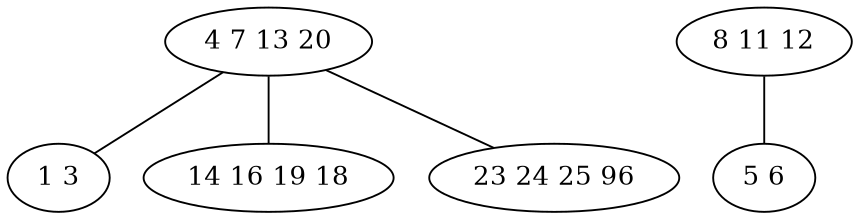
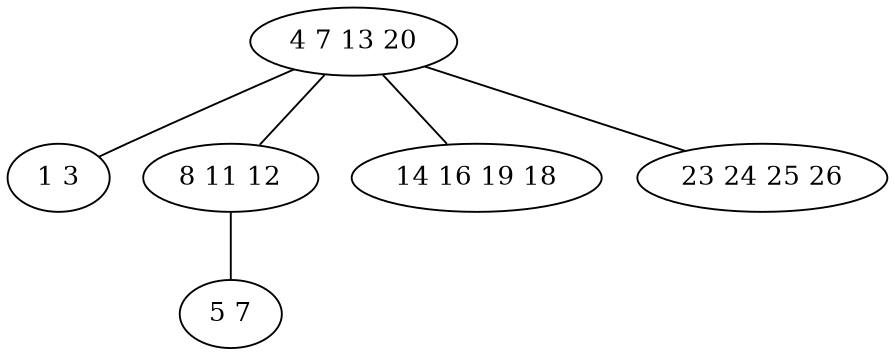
none -> (292, 110)
(554, 178) -> (762, 178)
(764, 178) -> (231, 314)
